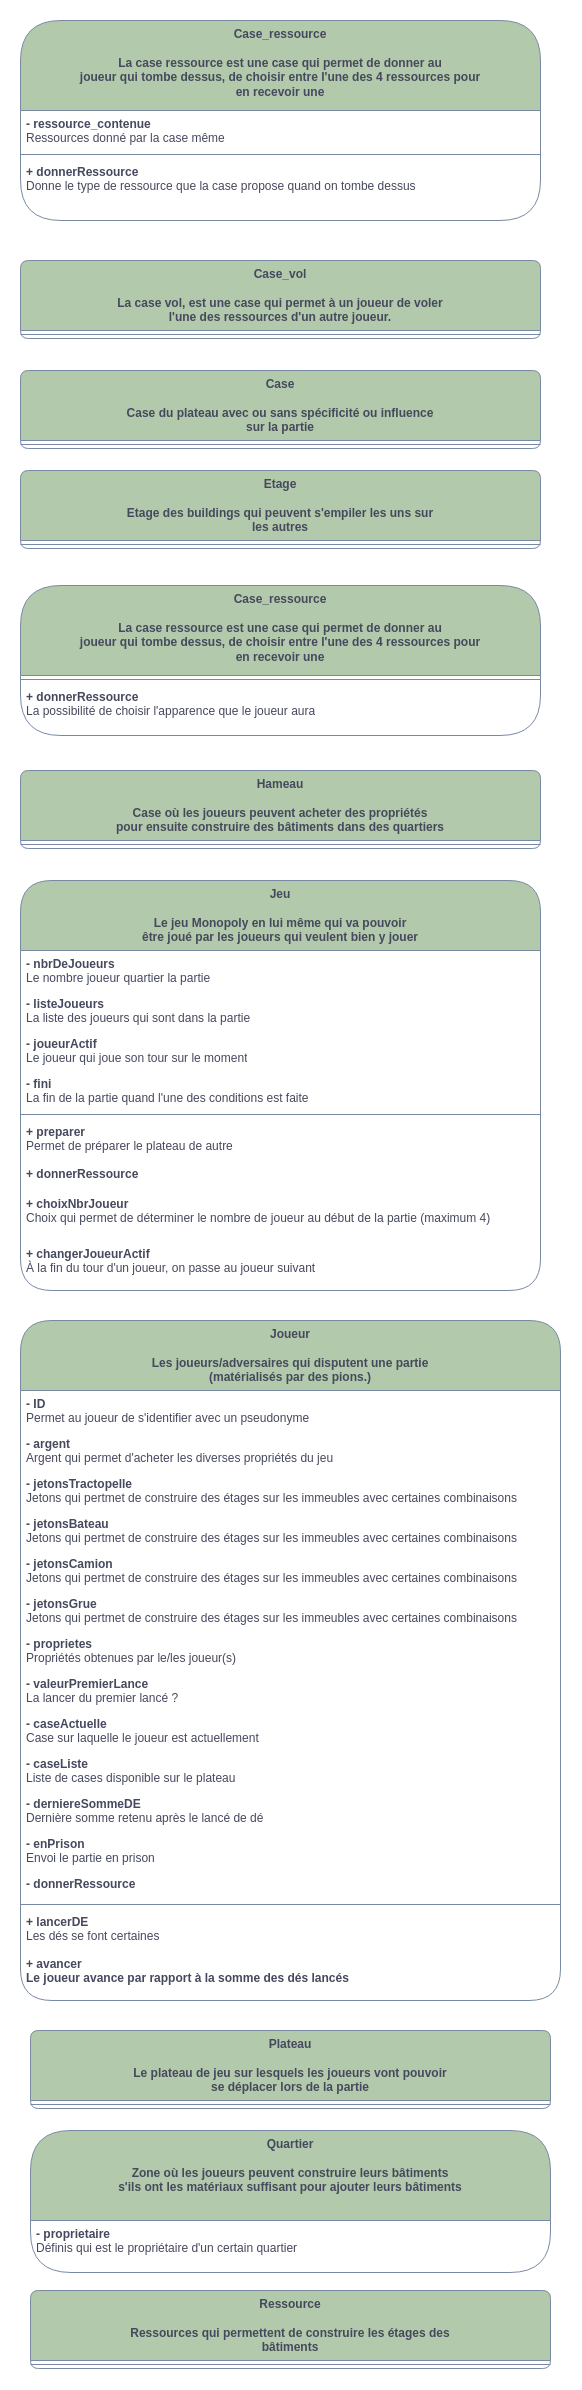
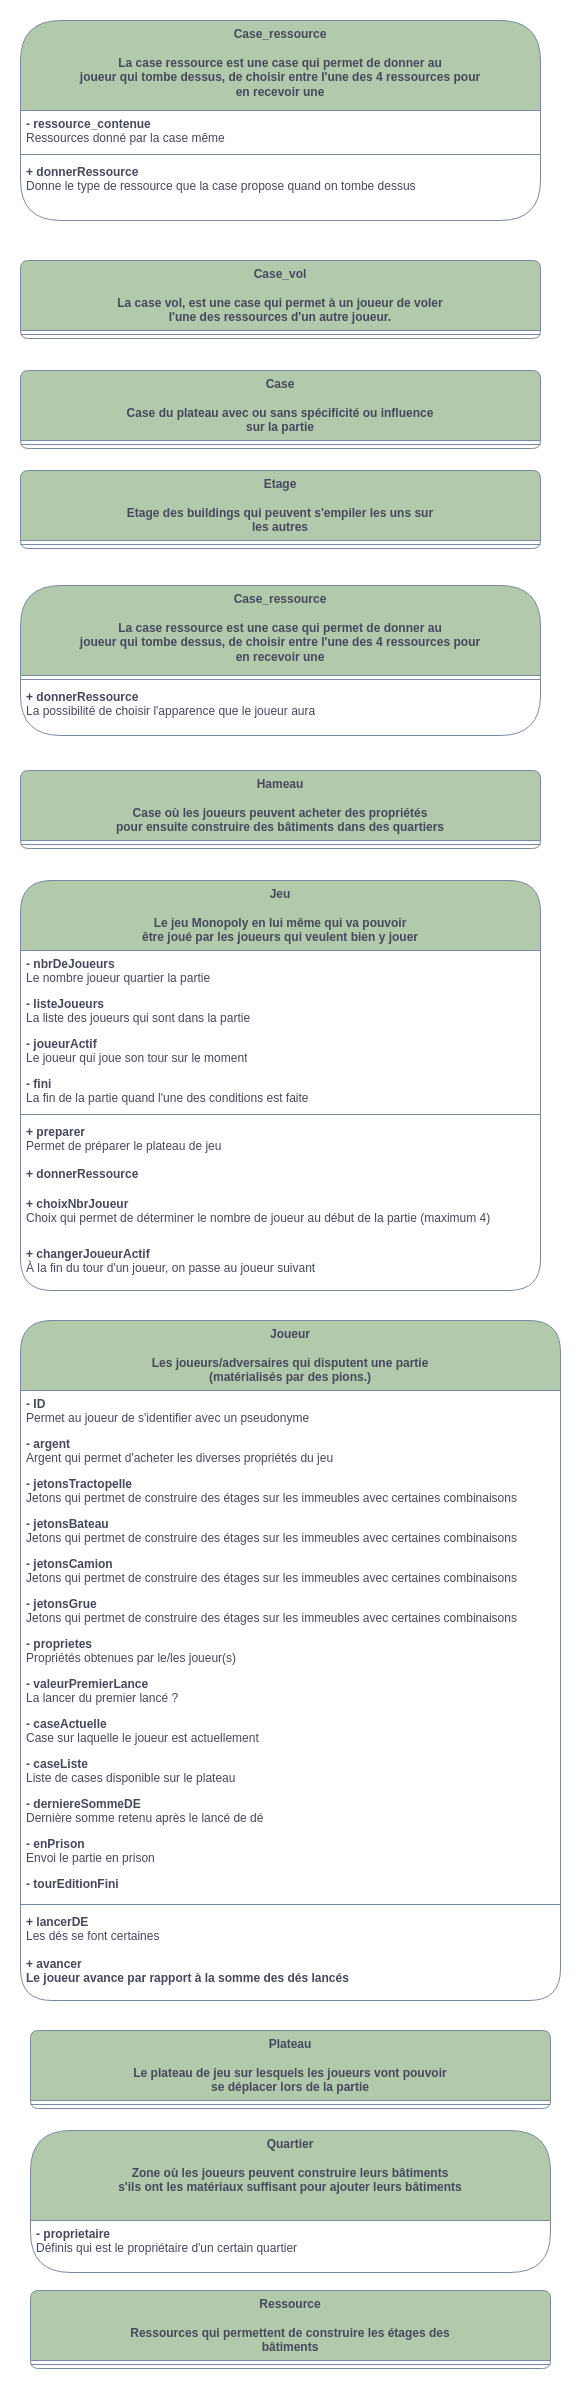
(142, 1140) -> (135, 1140)
(82, 1885) -> (76, 1885)
